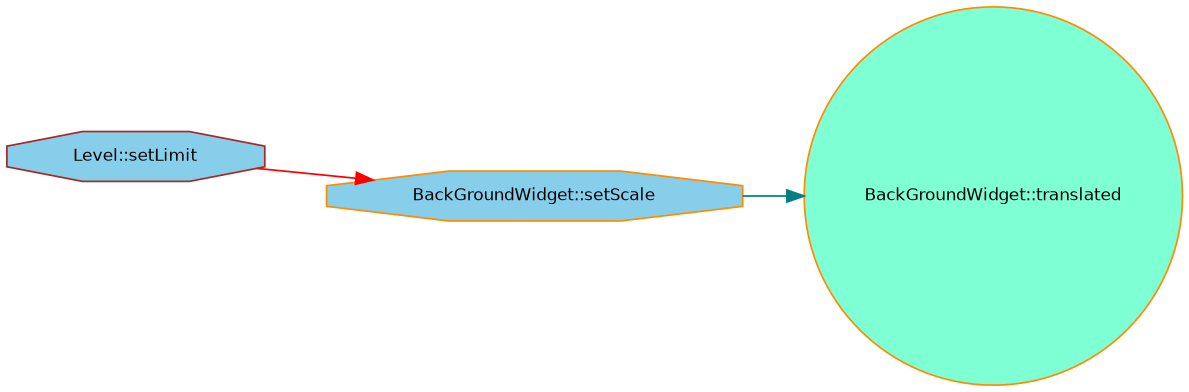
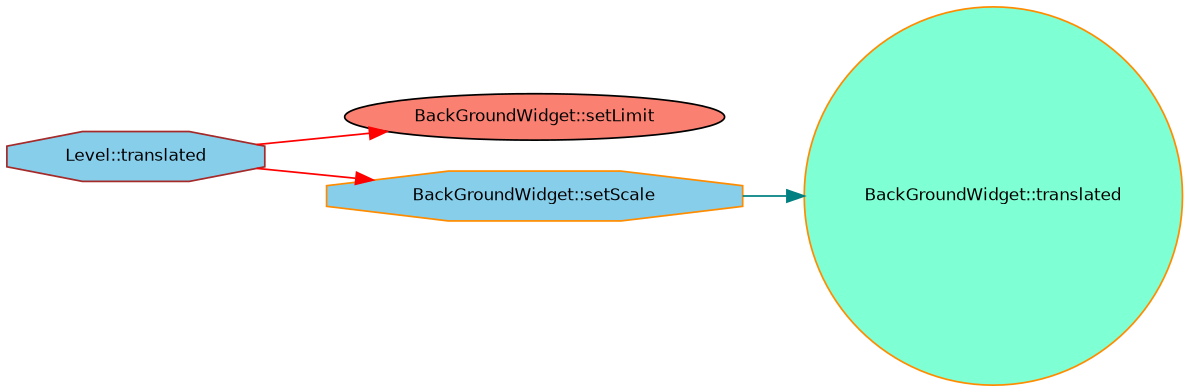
none -> (535, 117)
(136, 156) -> (136, 156)
